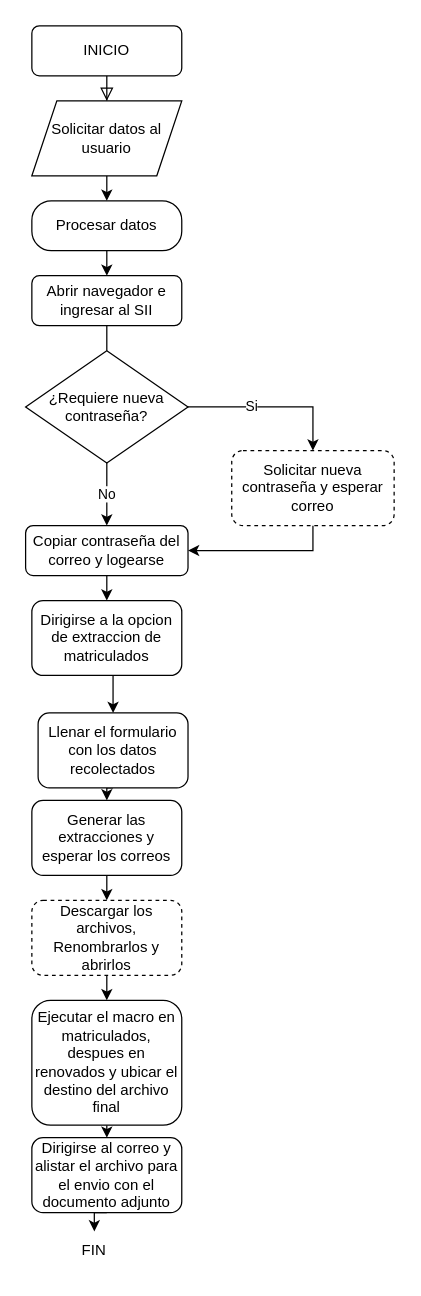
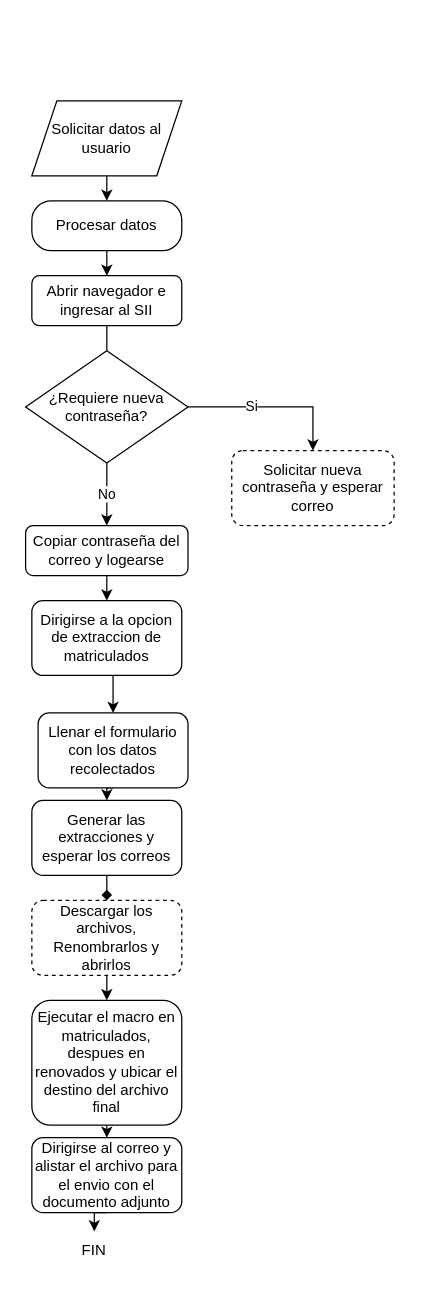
(107, 51) -> none
(107, 95) -> none
(267, 551) -> none
(107, 890) -> (107, 889)
